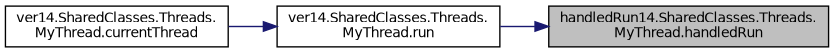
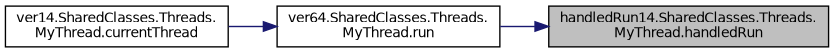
(388, 26) -> (388, 26)
